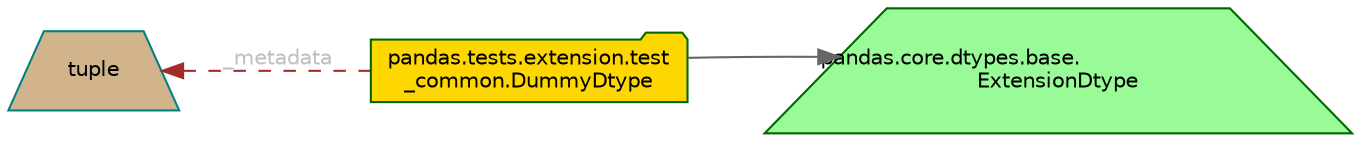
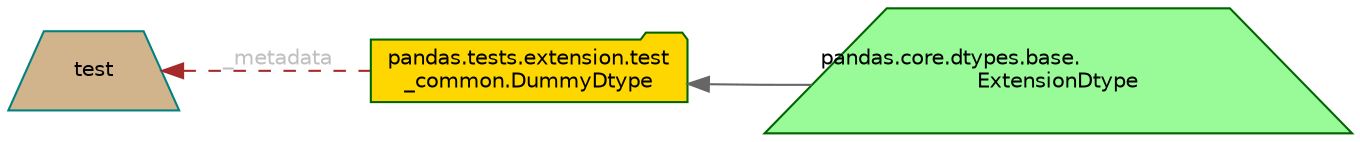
(753, 57) -> (761, 85)
(94, 71) -> (94, 71)
